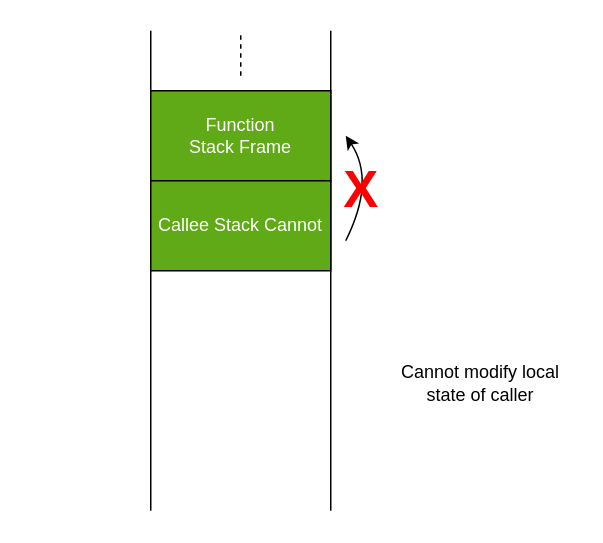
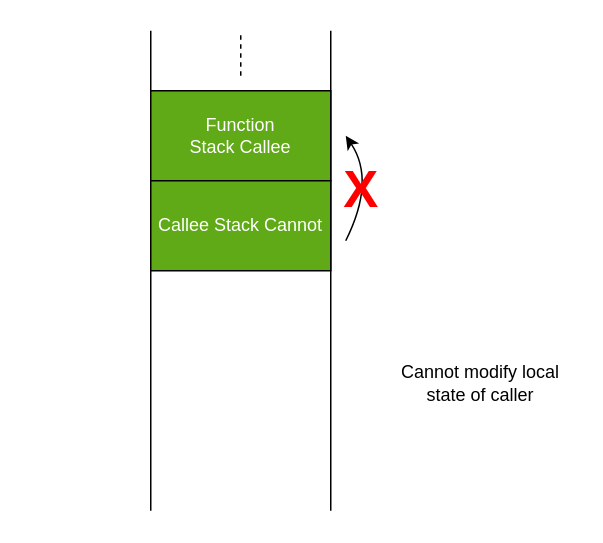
(241, 136) -> (241, 136)
